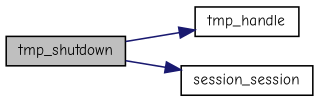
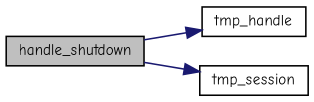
(66, 51) -> (75, 51)
(247, 81) -> (254, 81)
